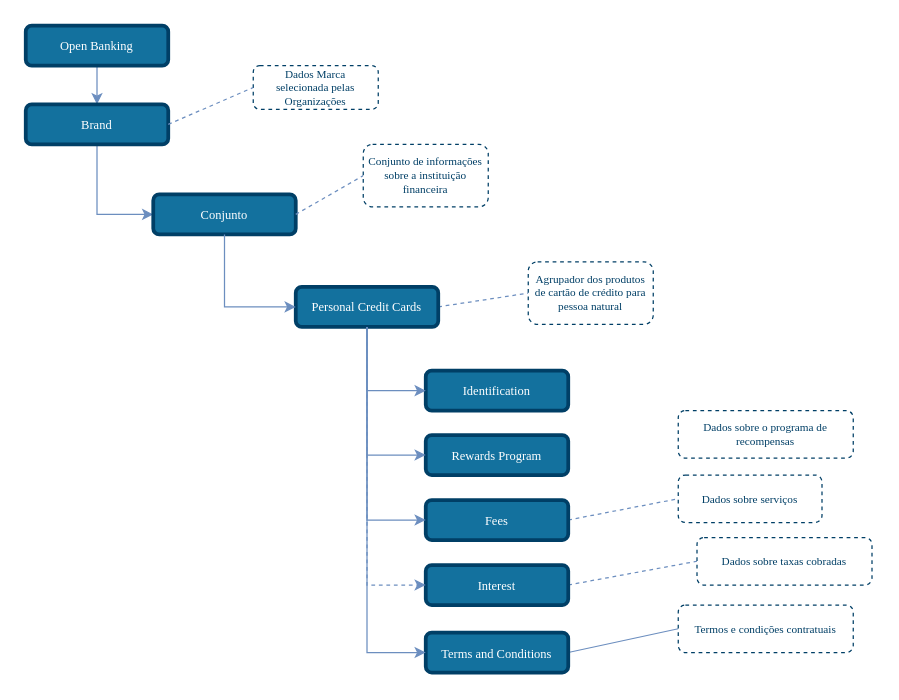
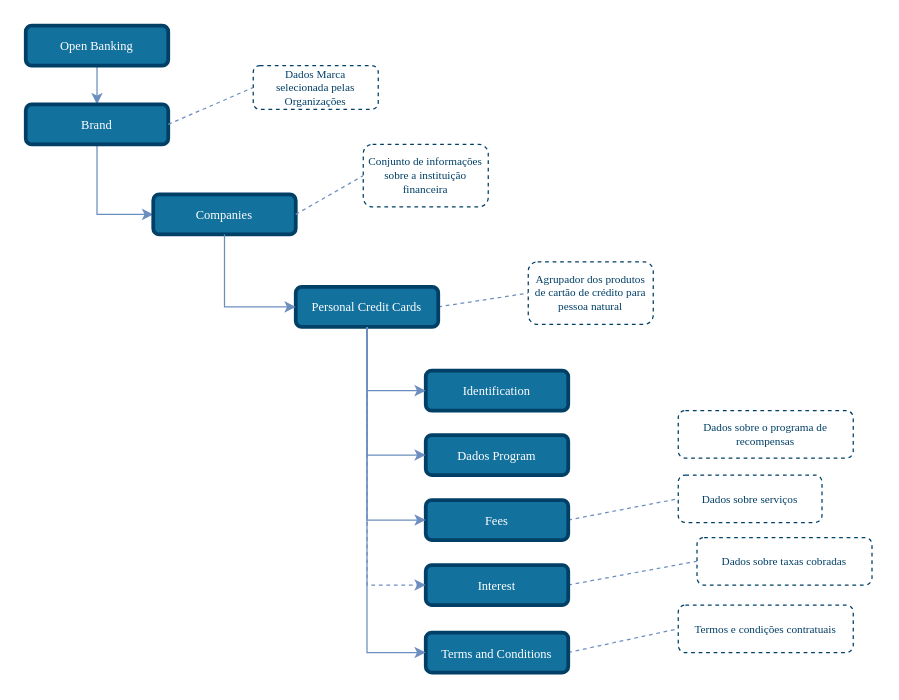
(224, 214) -> (224, 214)
(497, 456) -> (497, 456)
(624, 640) -> (624, 640)
